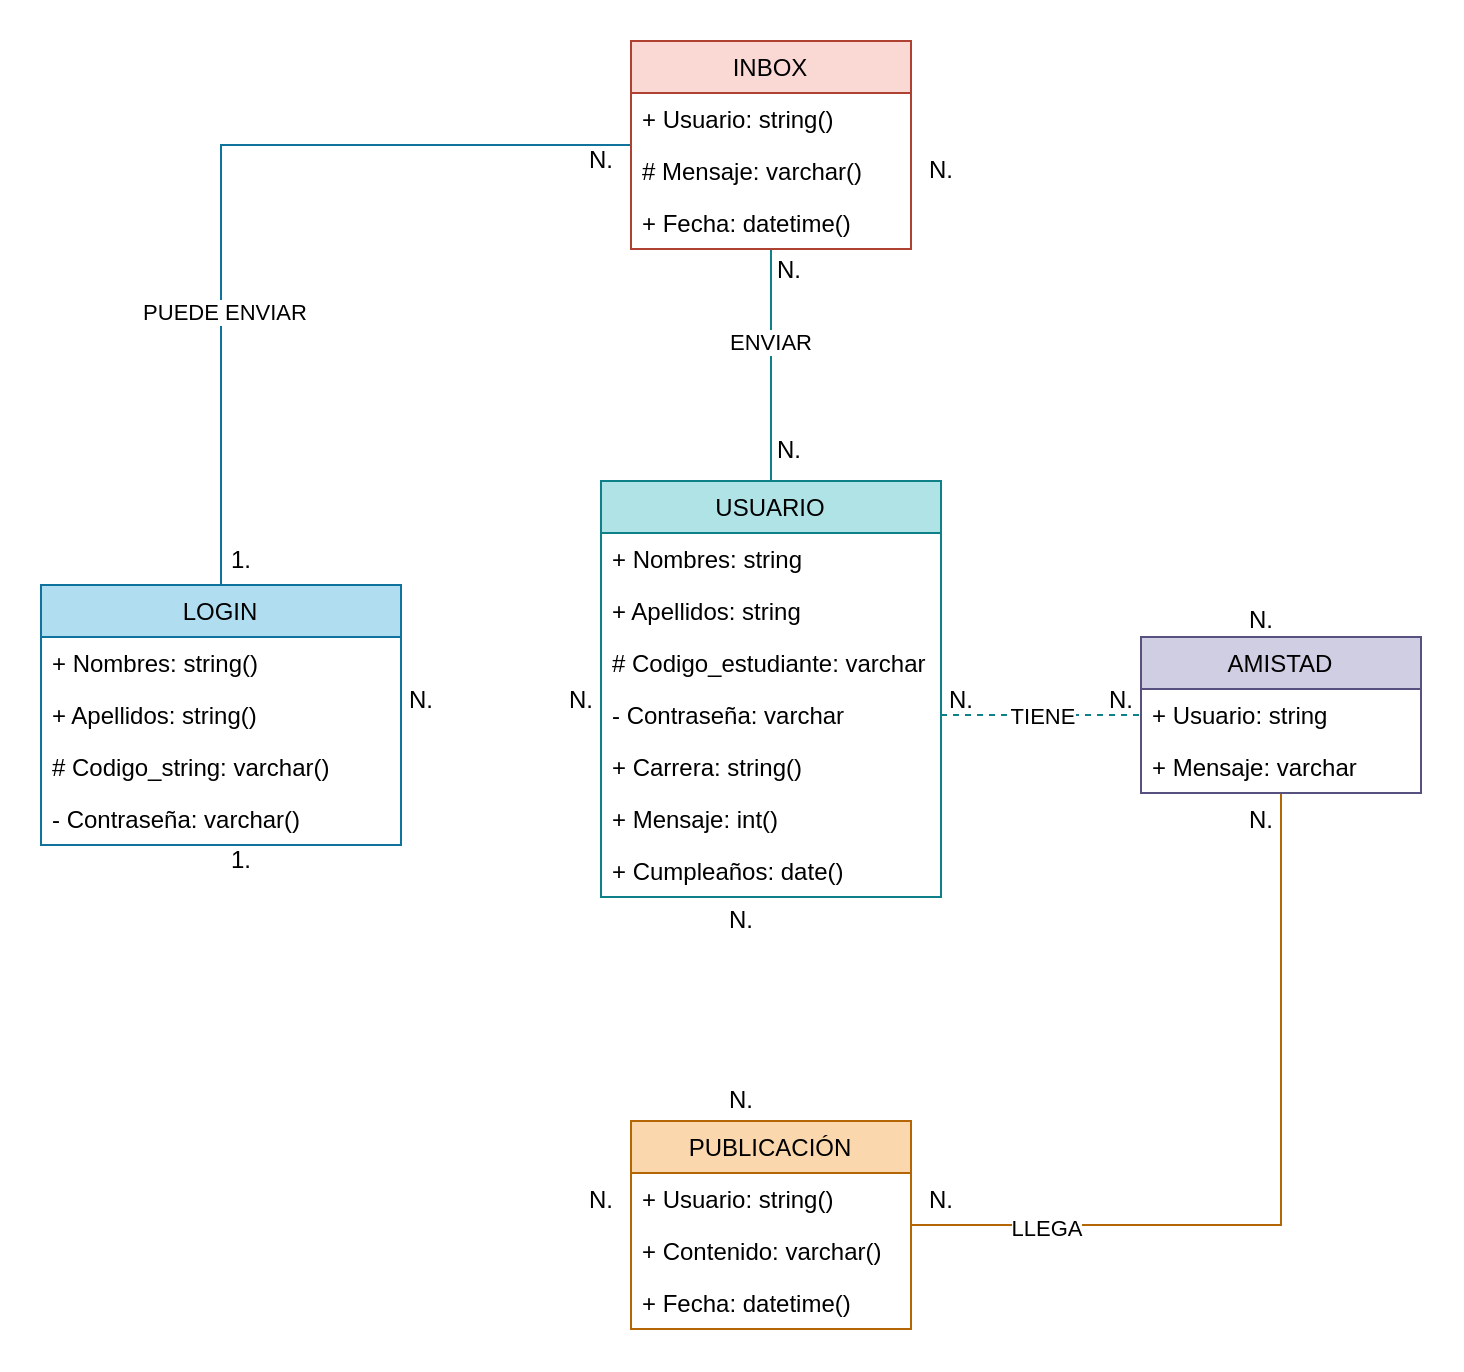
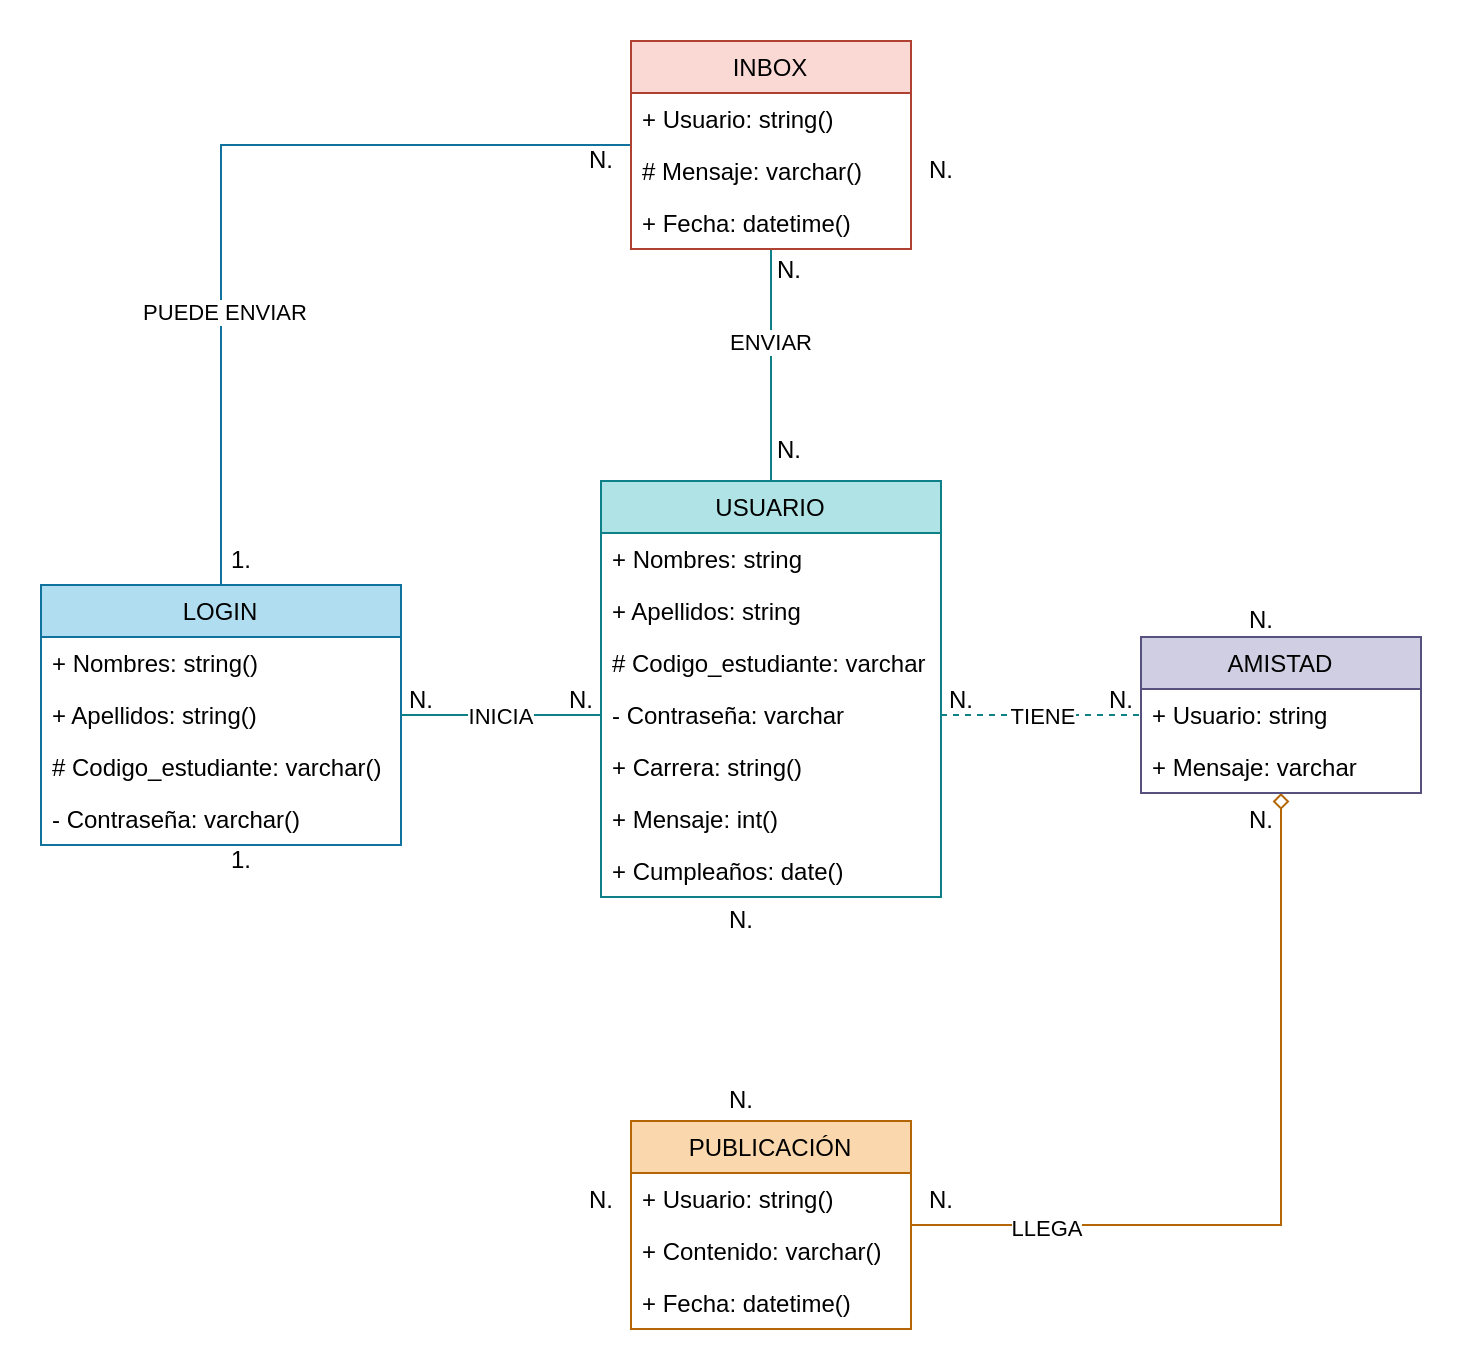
none -> (453, 715)
(211, 768) -> (238, 768)
(1281, 803) -> (1281, 809)
